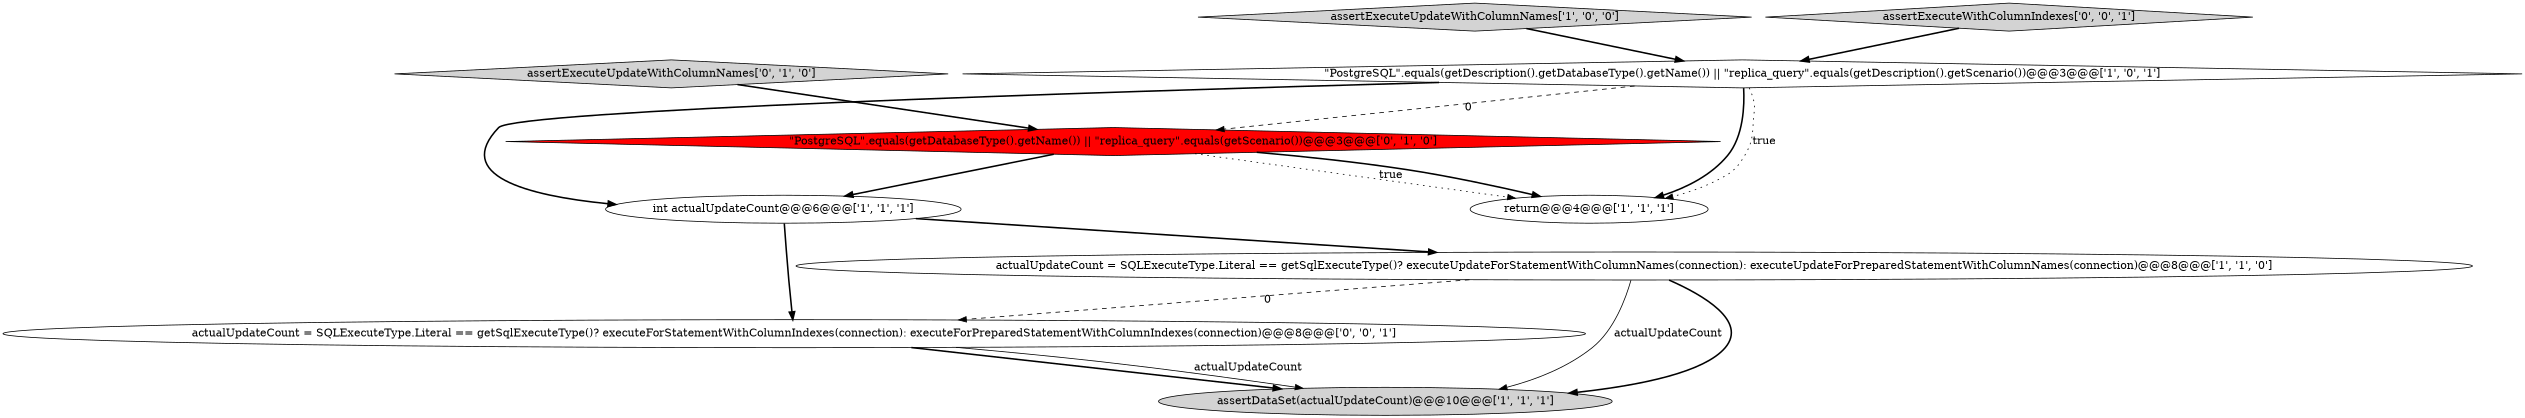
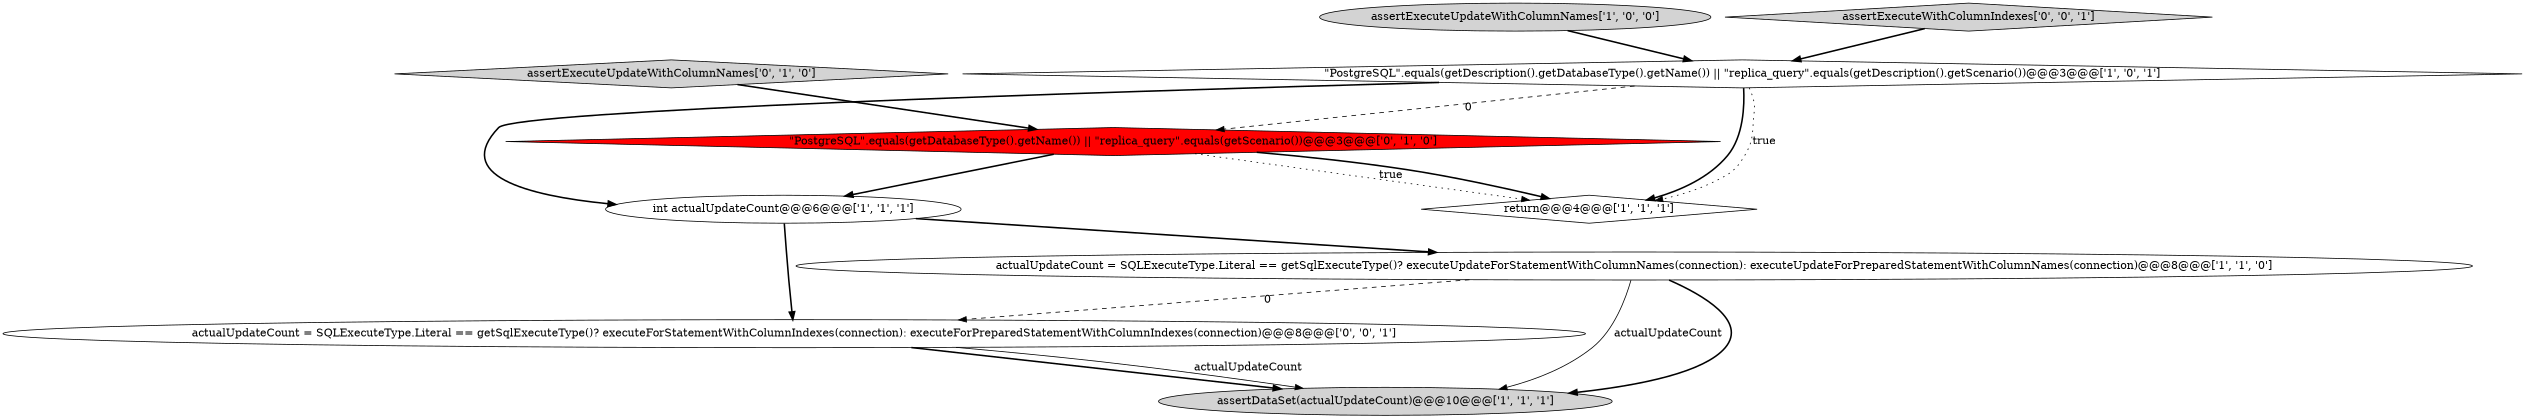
(1475, 17) -> (1515, 17)
(1589, 209) -> (1589, 209)
